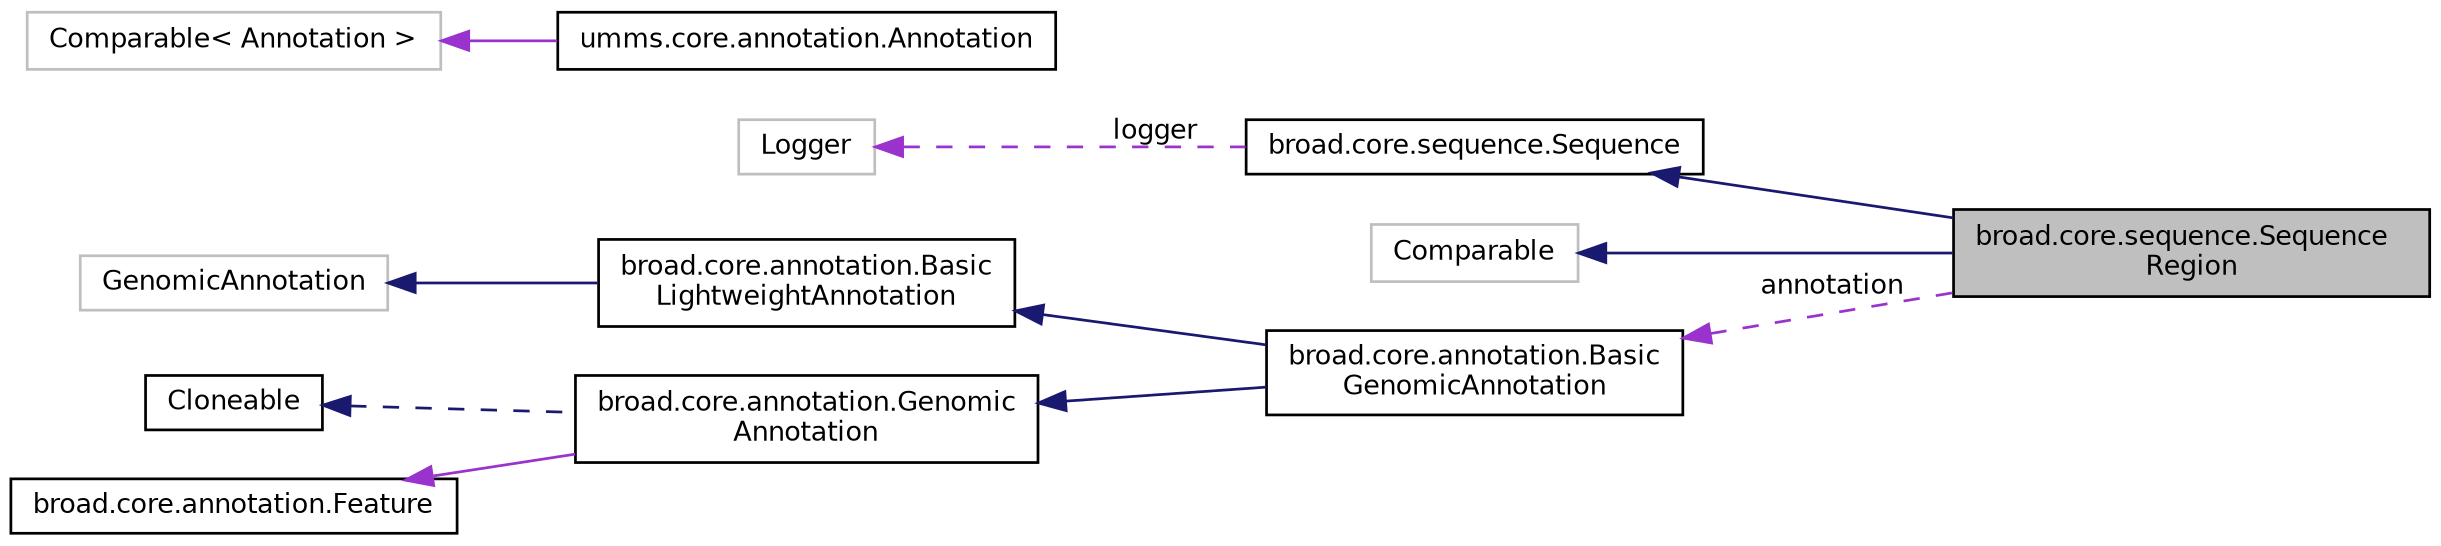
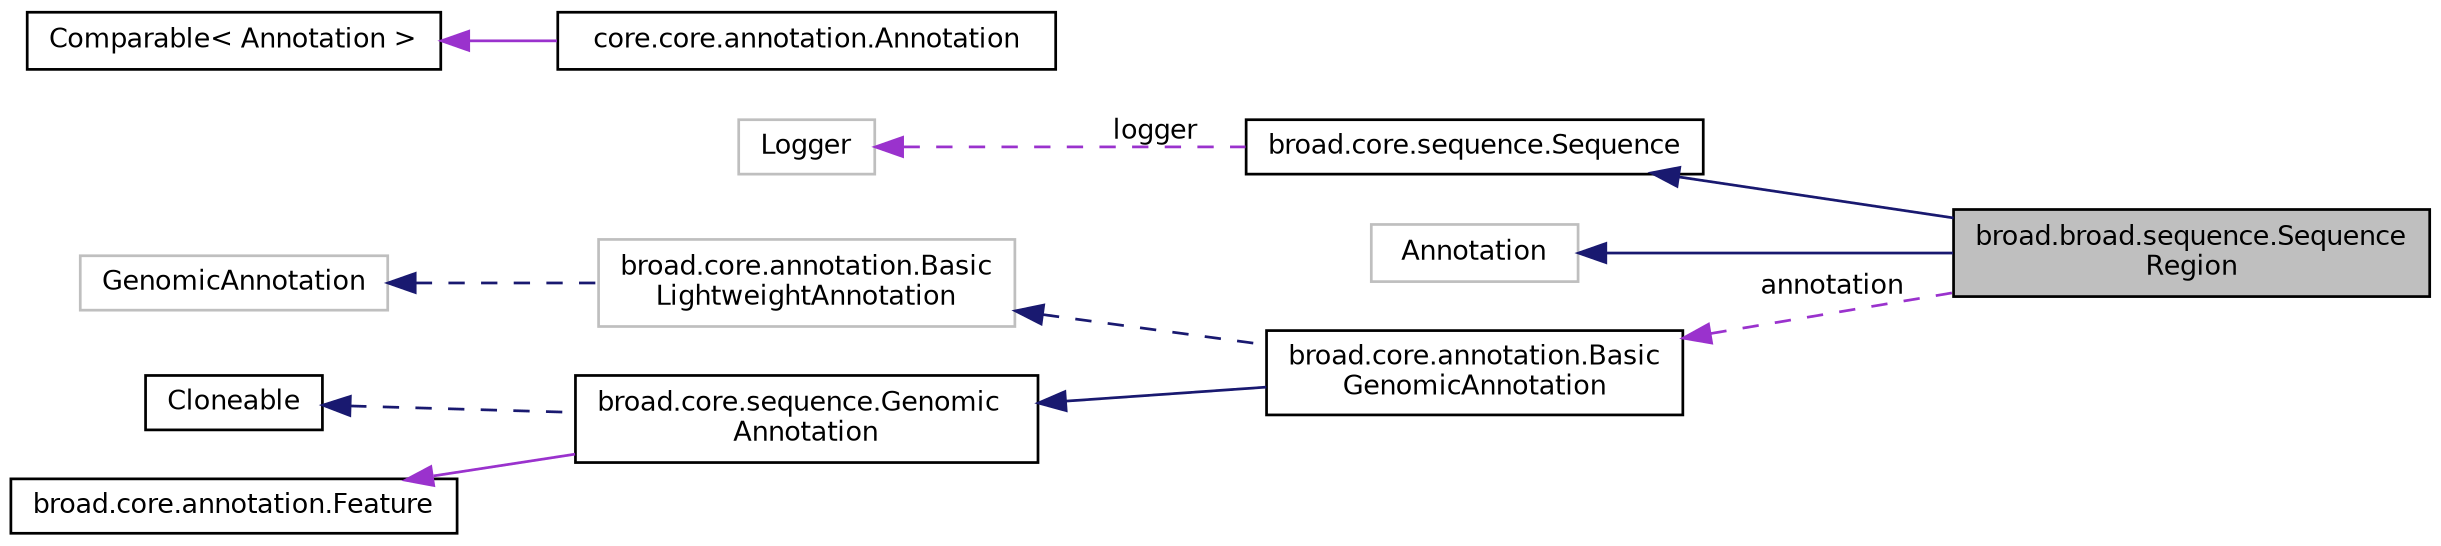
(234, 41) -> (234, 41)
(807, 41) -> (807, 41)
(1475, 253) -> (1475, 253)
(2192, 253) -> (2192, 253)
(507, 283) -> (507, 283)
(807, 283) -> (807, 283)
(1155, 330) -> (1155, 330)
(807, 419) -> (807, 419)
